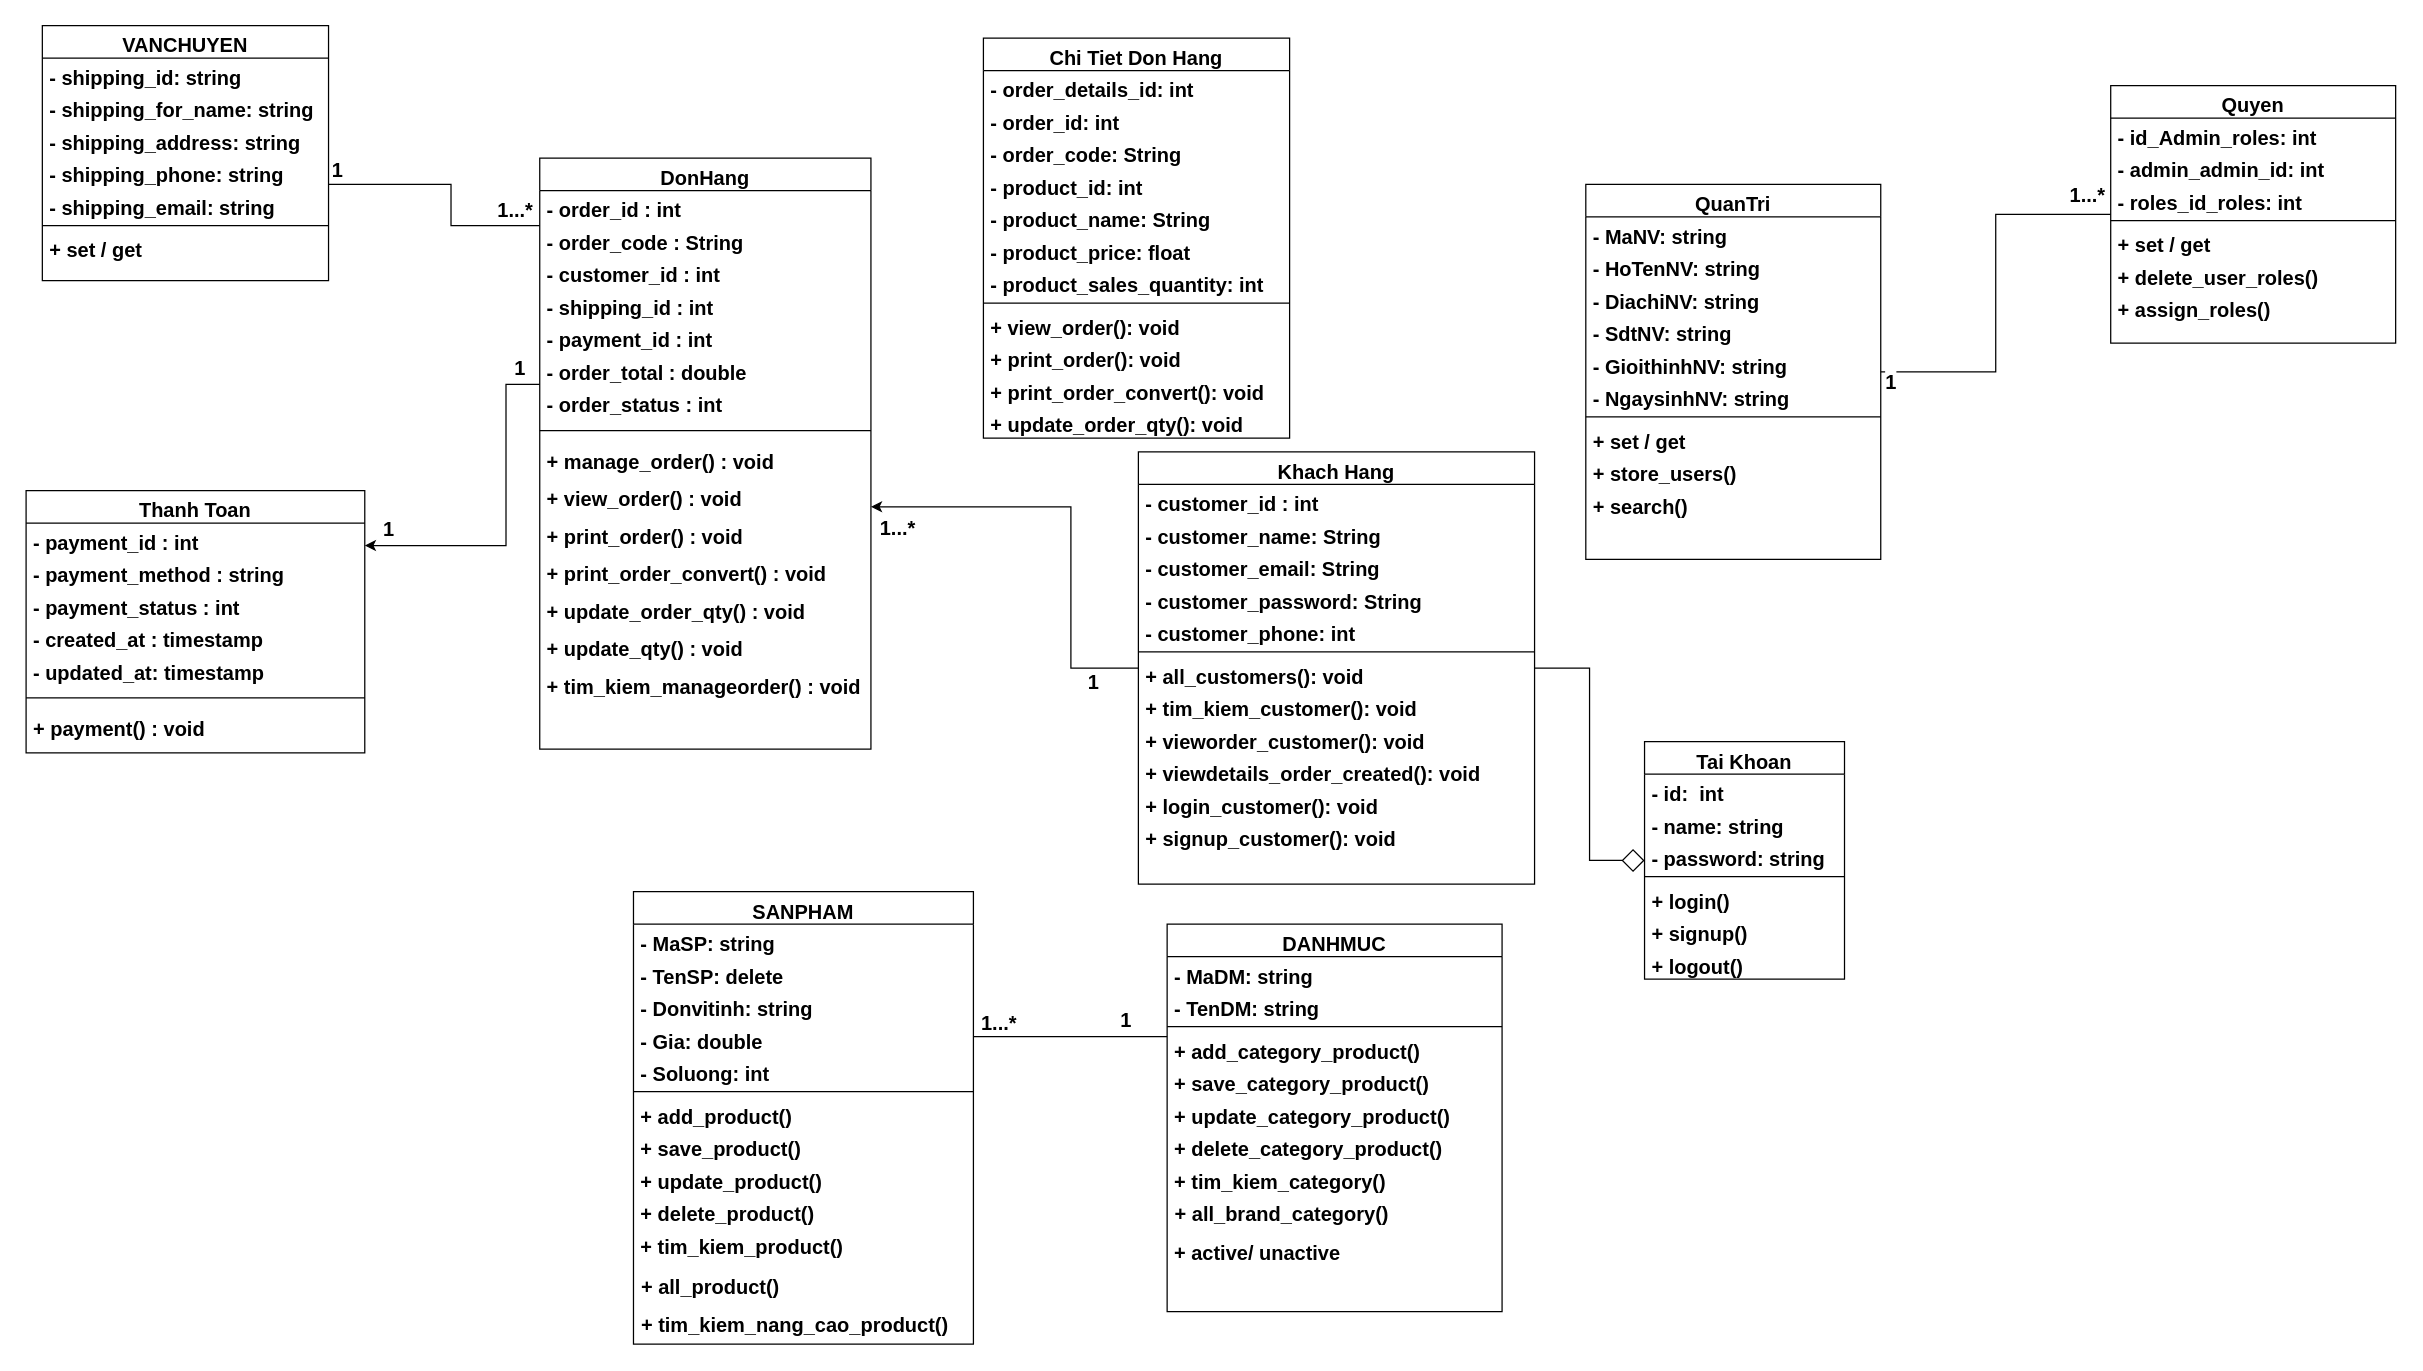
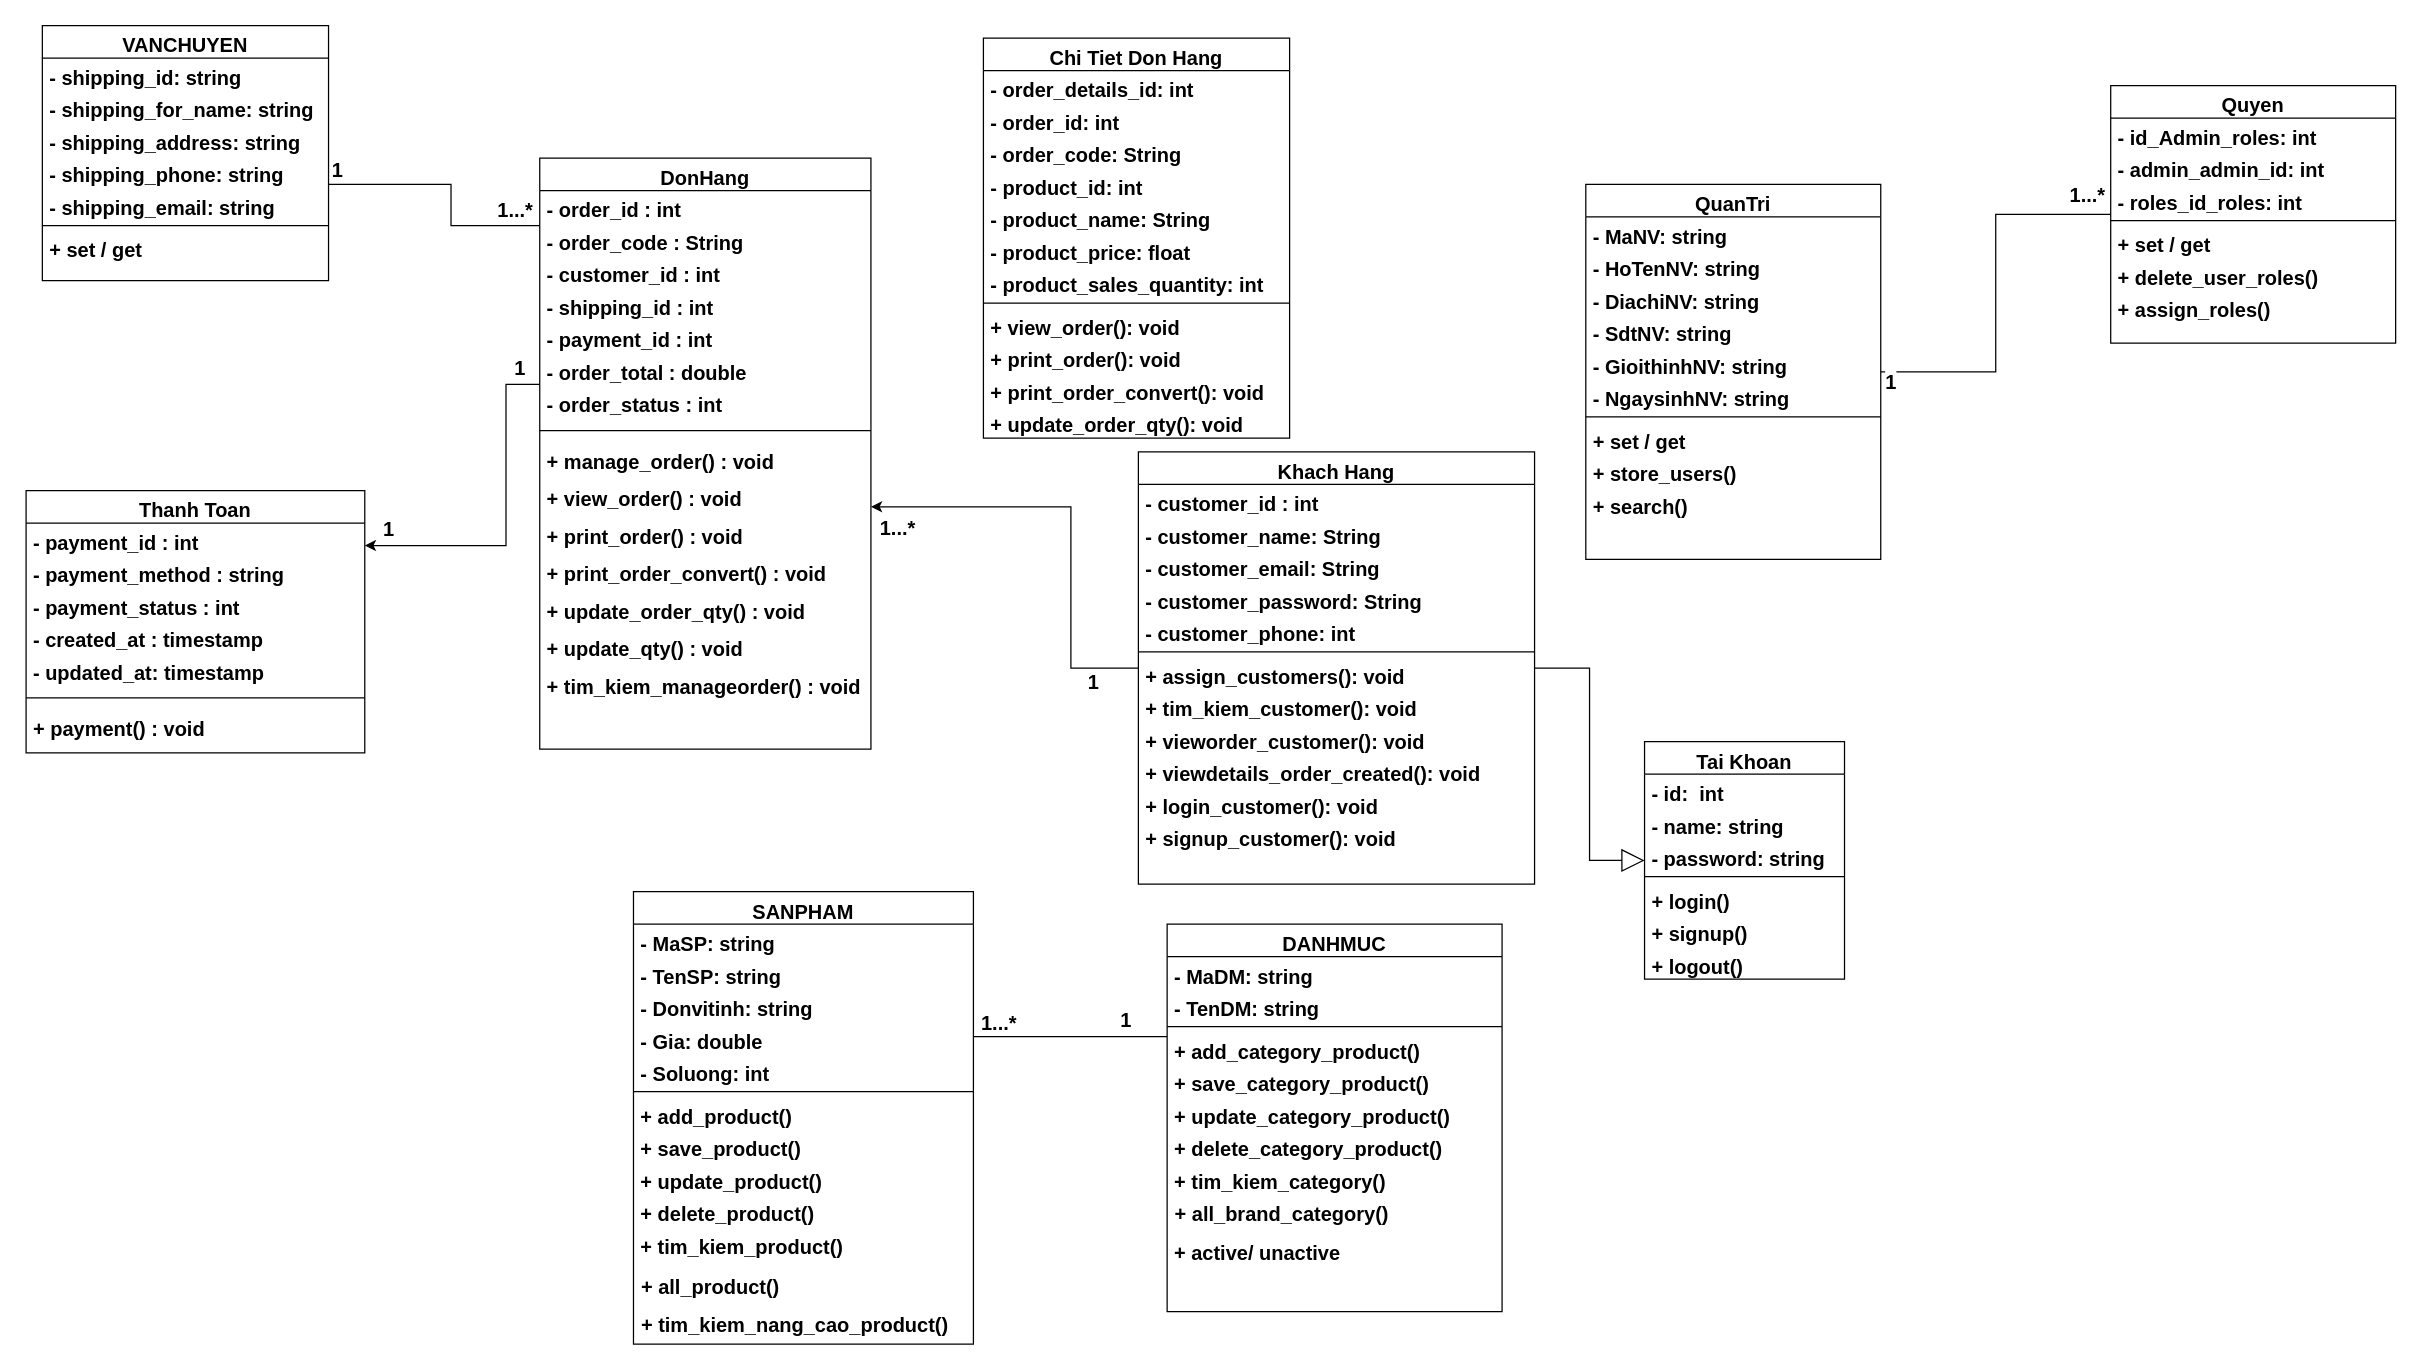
(1258, 677) -> (1278, 677)
(1620, 861) -> (1620, 861)
(714, 977) -> (714, 977)
